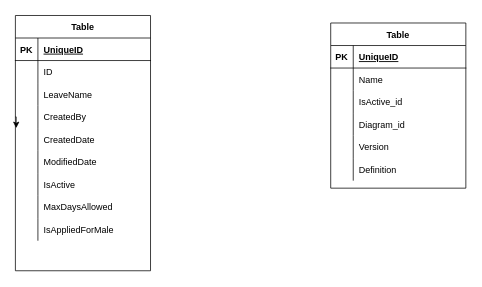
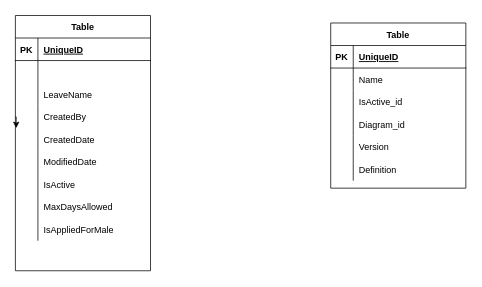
(94, 72) -> none
